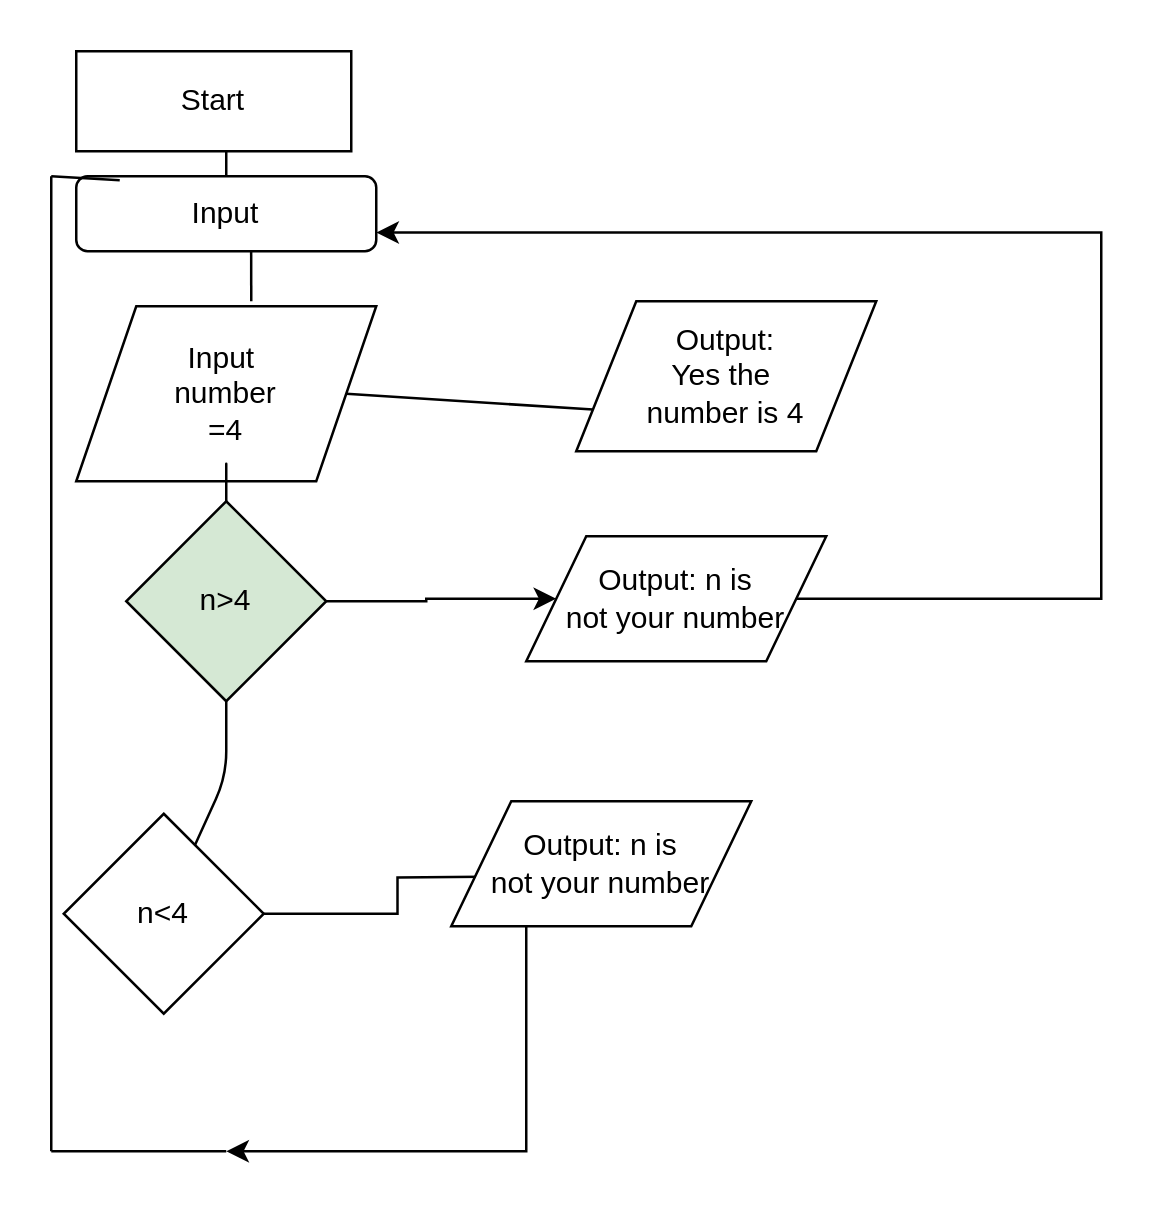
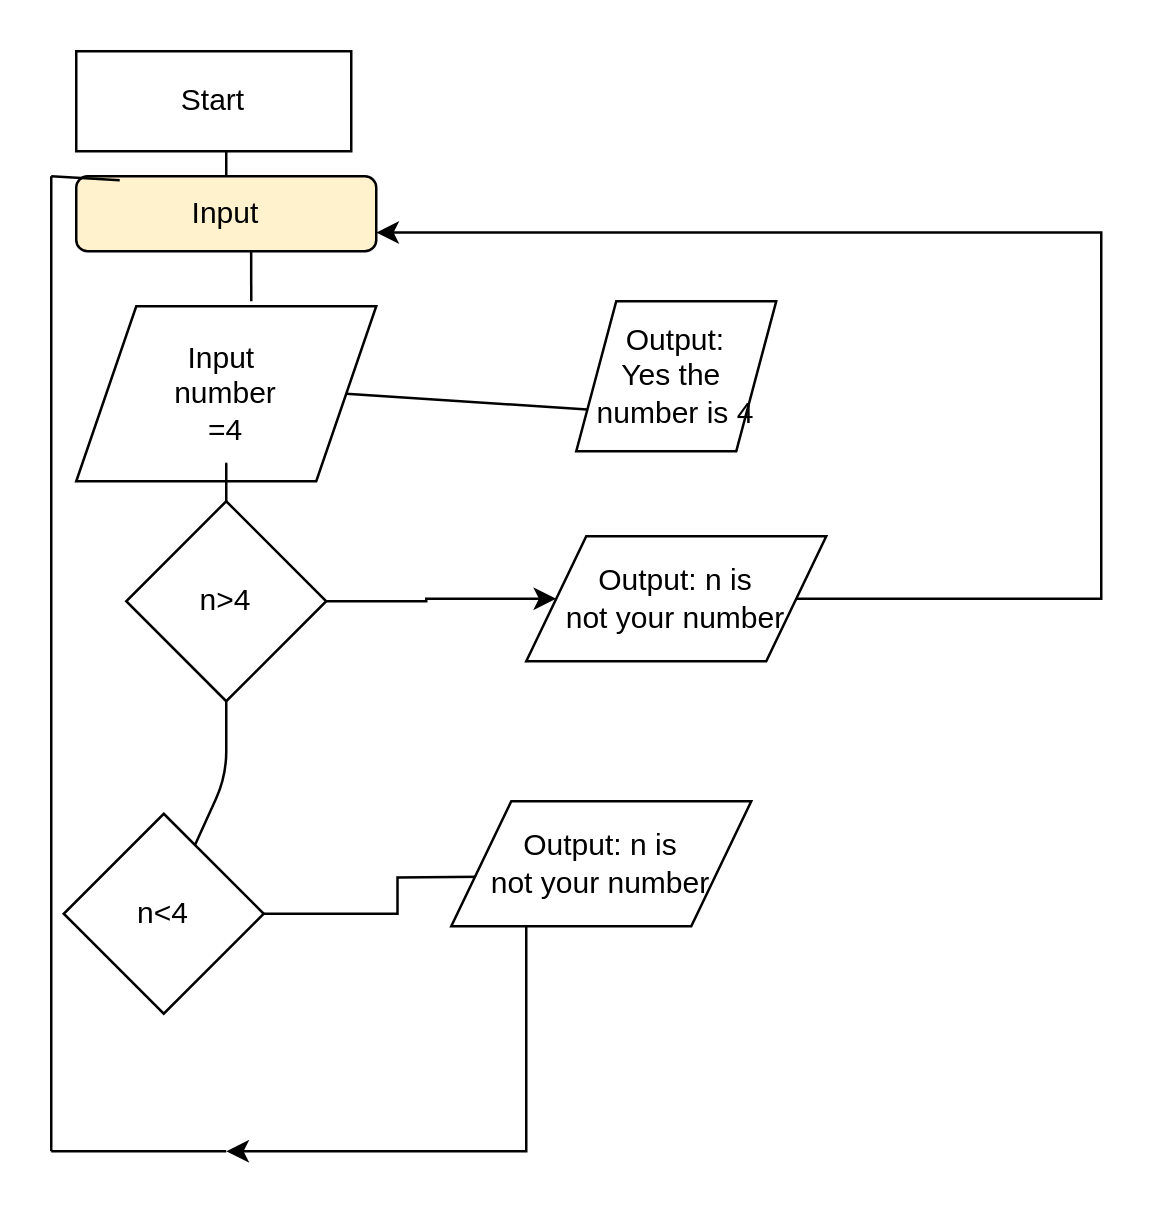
(226, 214) -> (226, 214)
(726, 376) -> (676, 376)
(226, 601) -> (226, 601)
